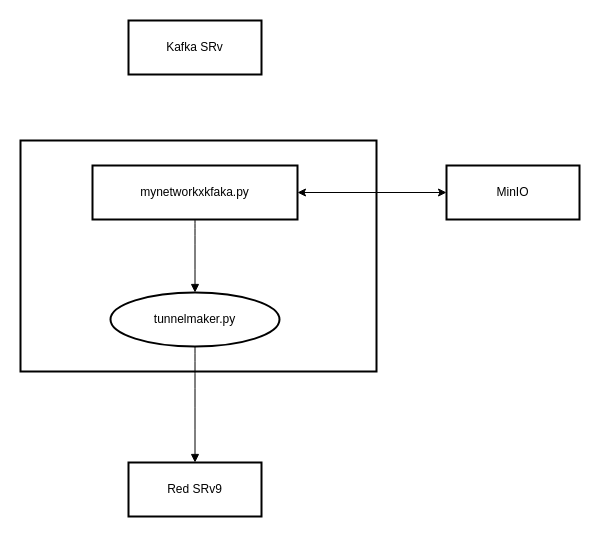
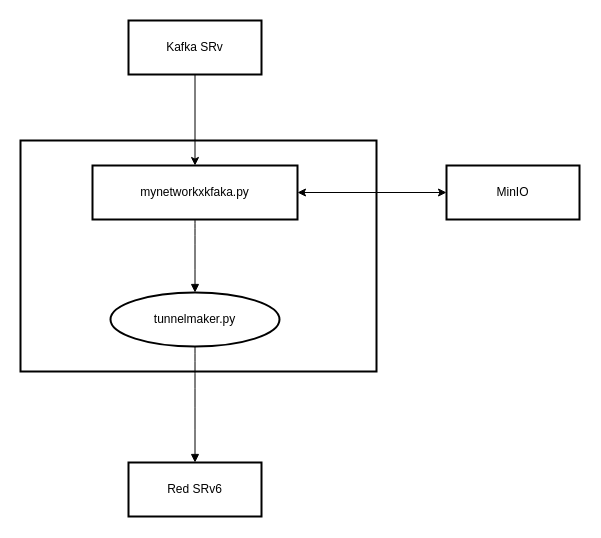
none -> (195, 117)
(195, 490) -> (195, 490)
